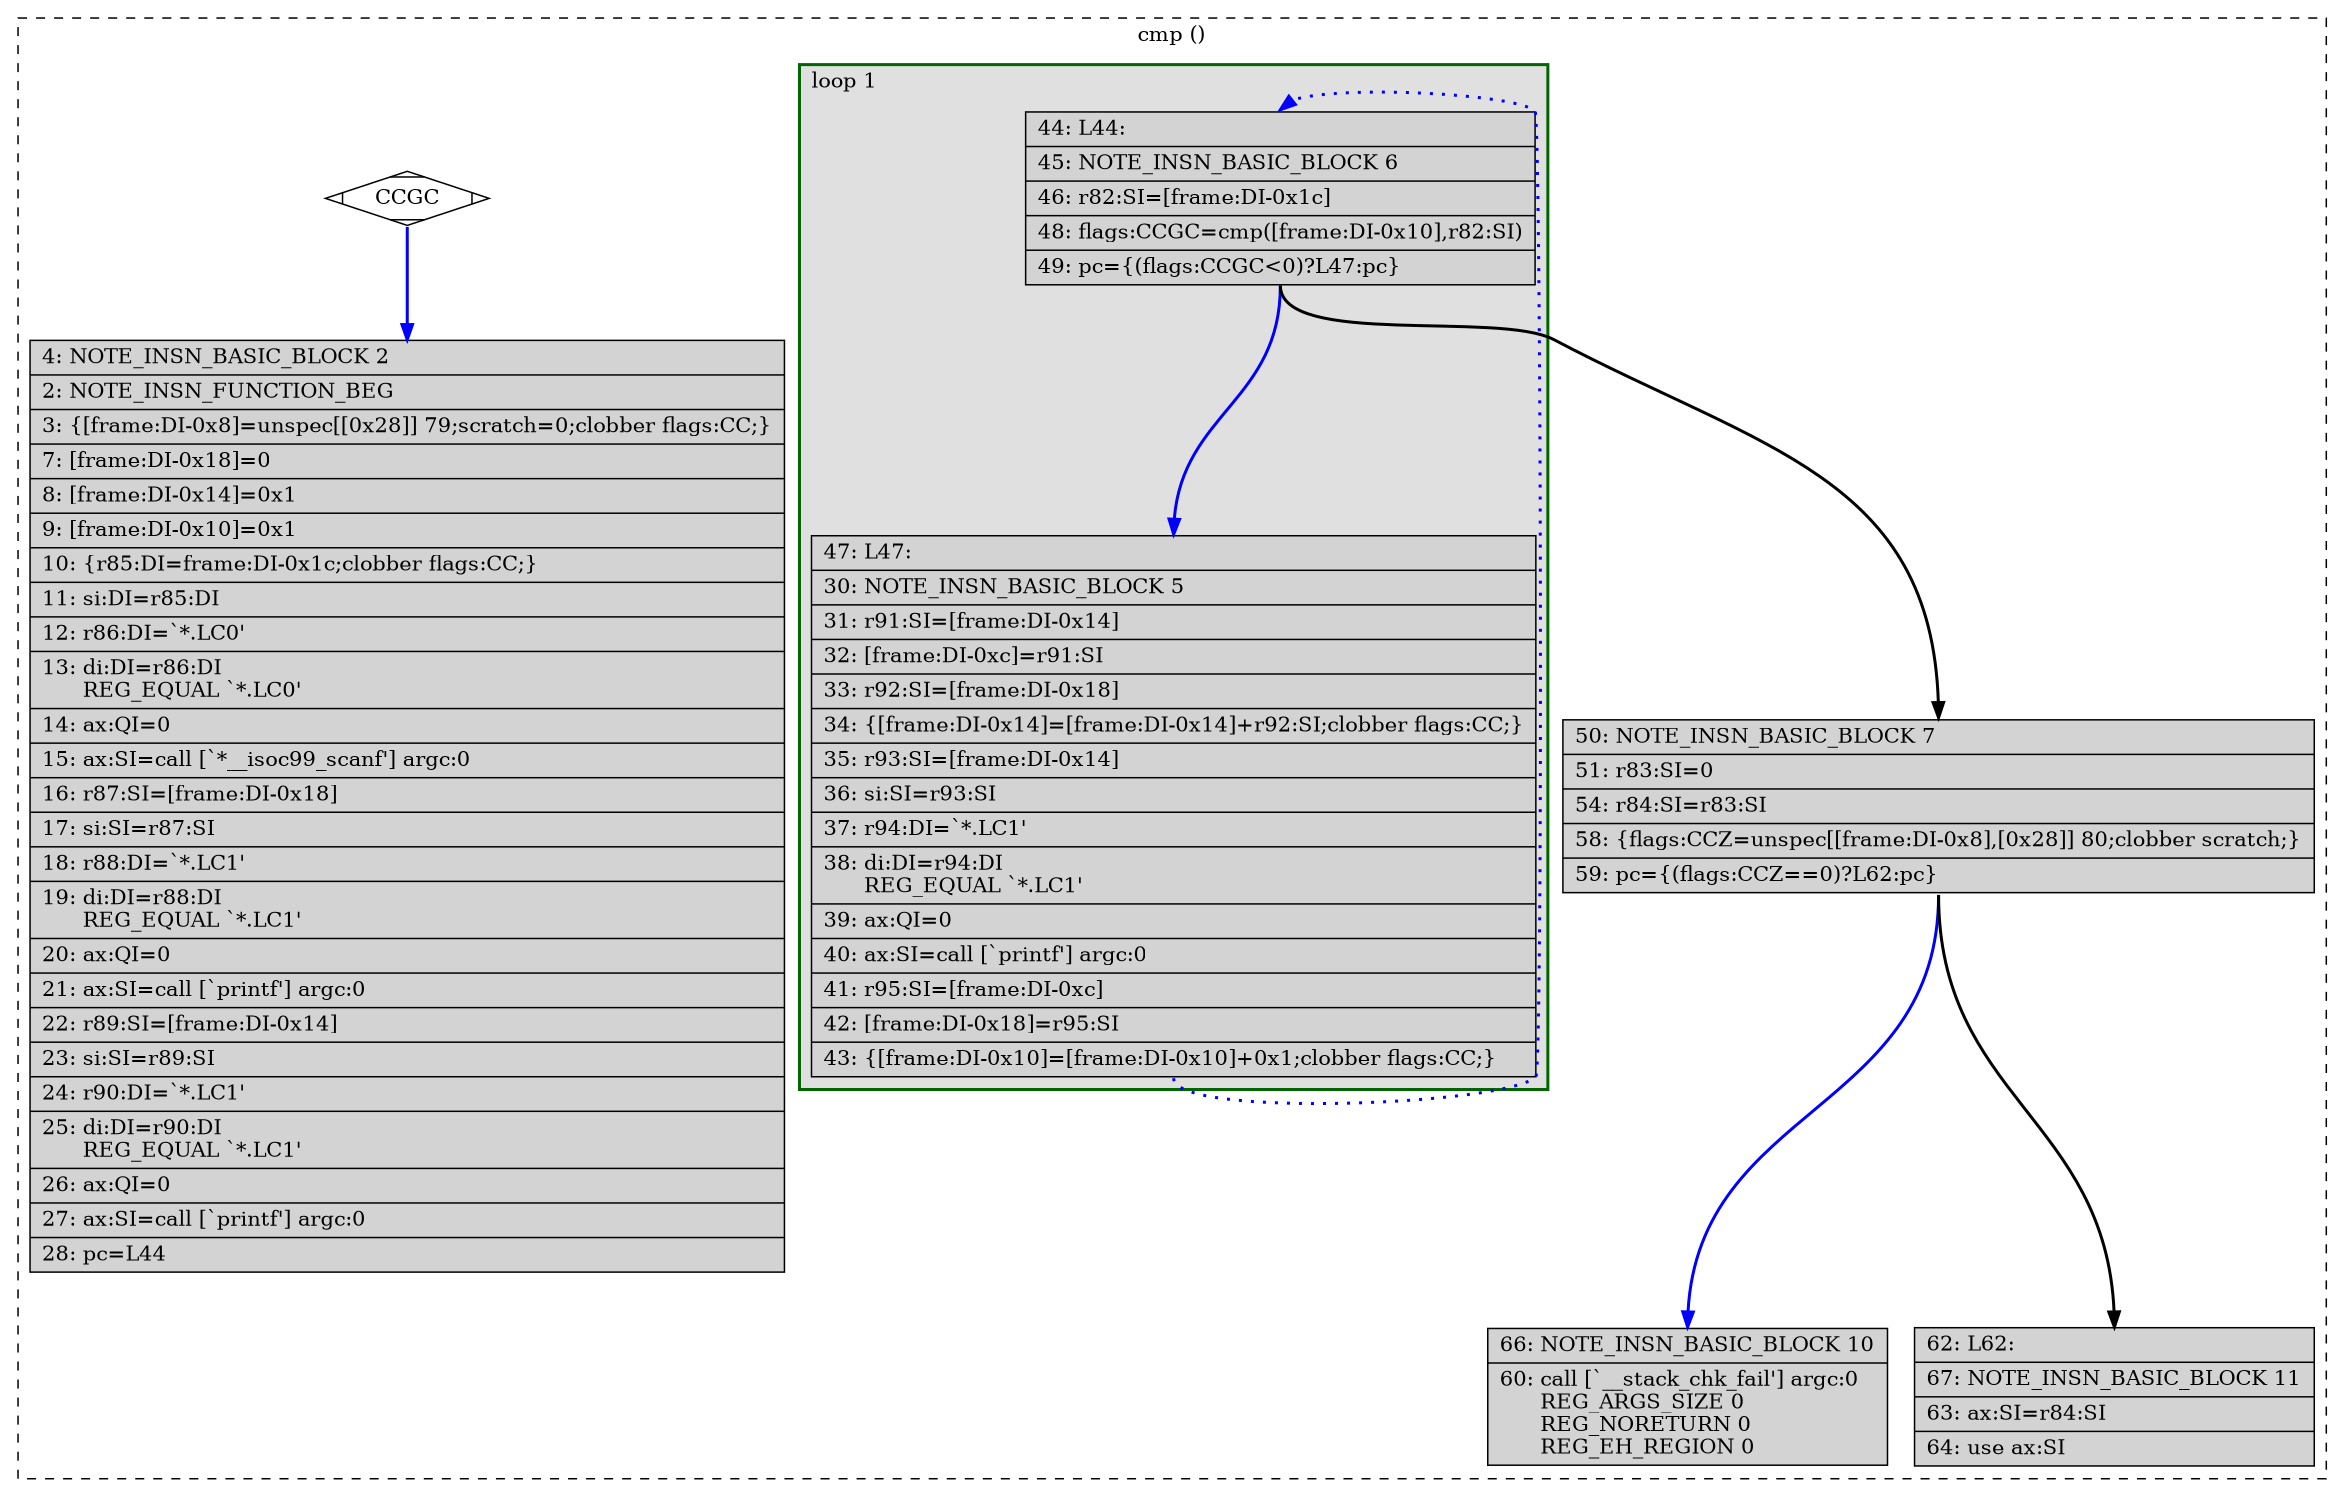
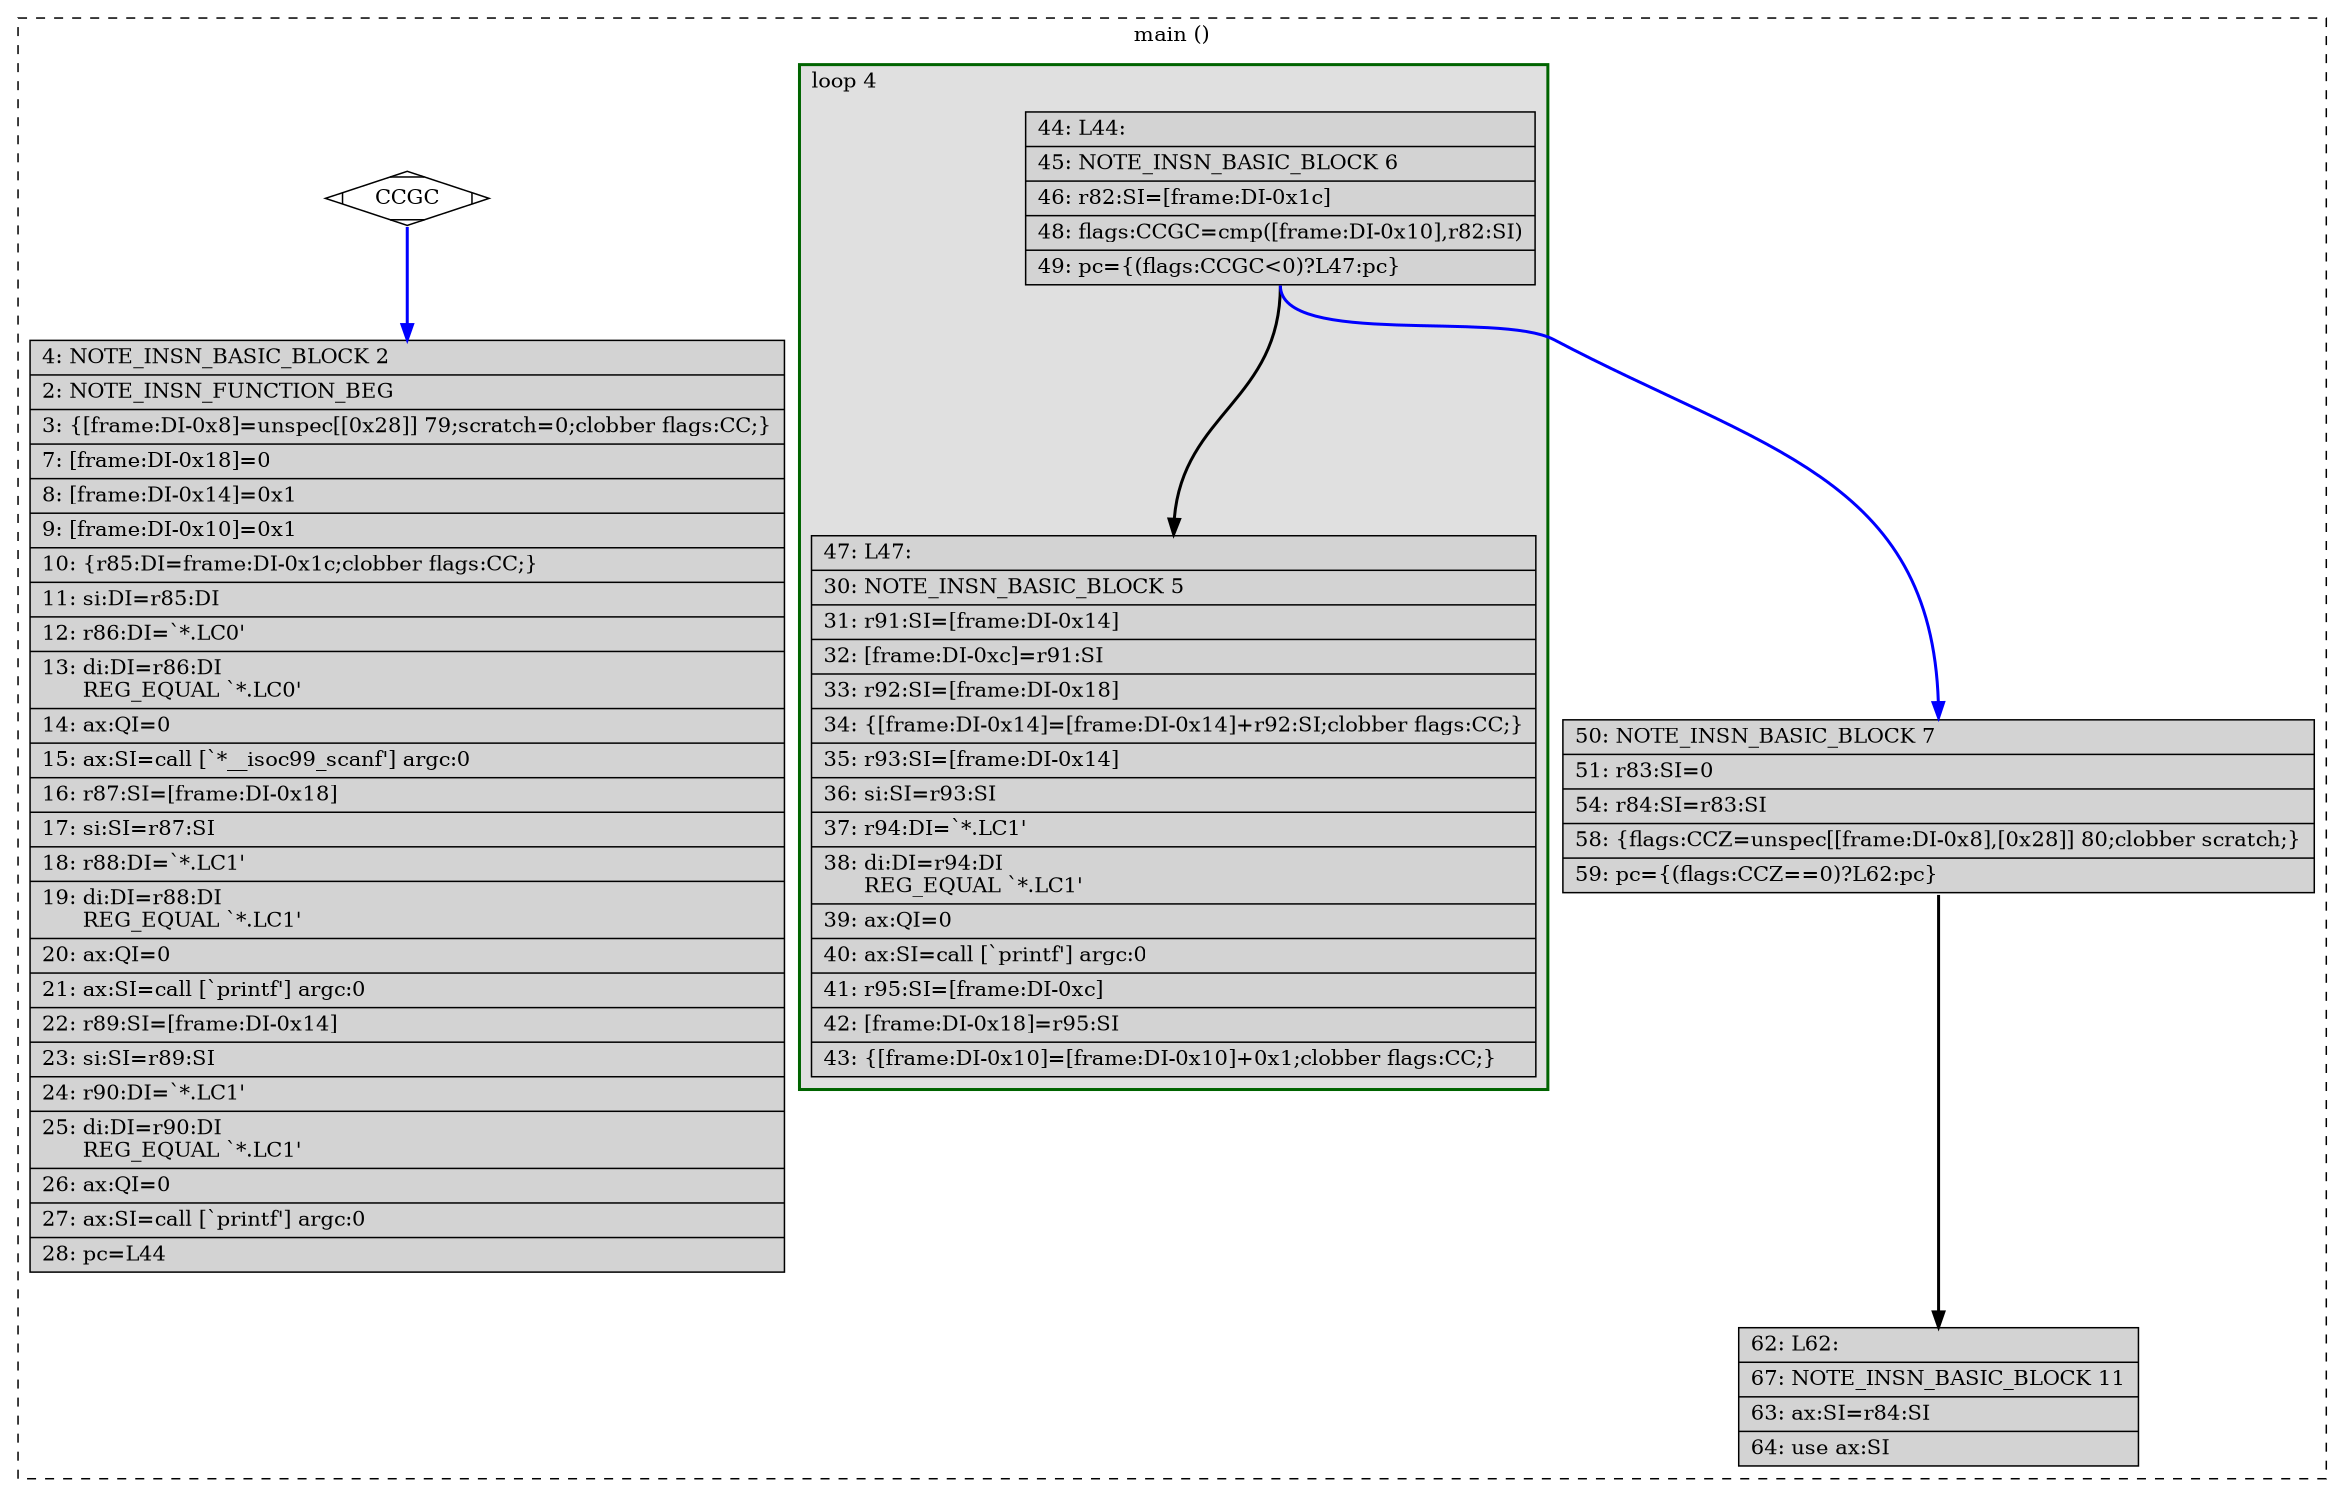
(1172, 35) -> (1172, 35)
(845, 82) -> (845, 82)
(1678, 400) -> (1678, 400)
(1232, 404) -> (1232, 404)
(1538, 1013) -> none
(1688, 1397) -> none
